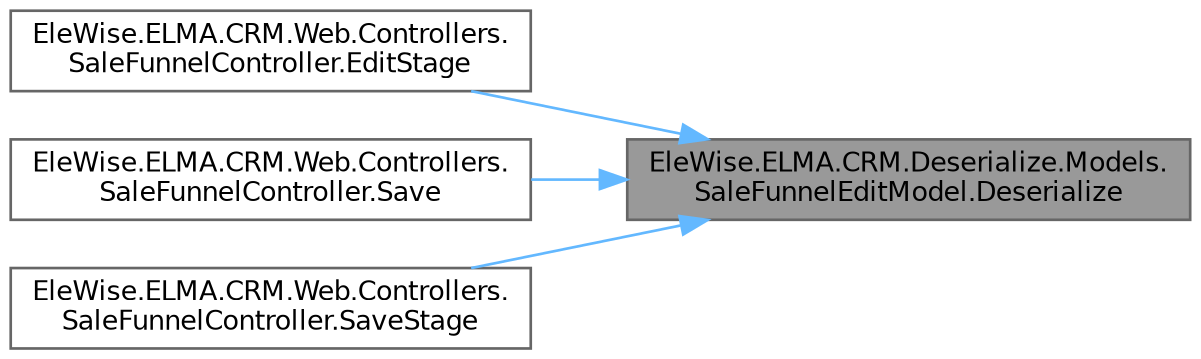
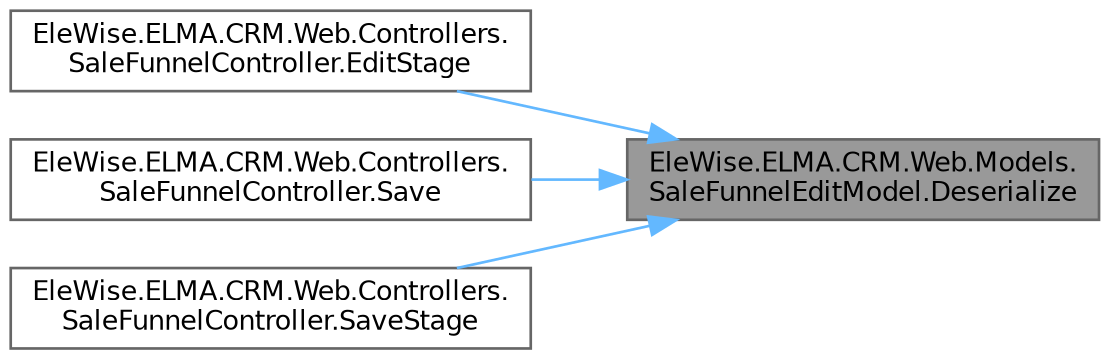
(909, 180) -> (863, 180)
